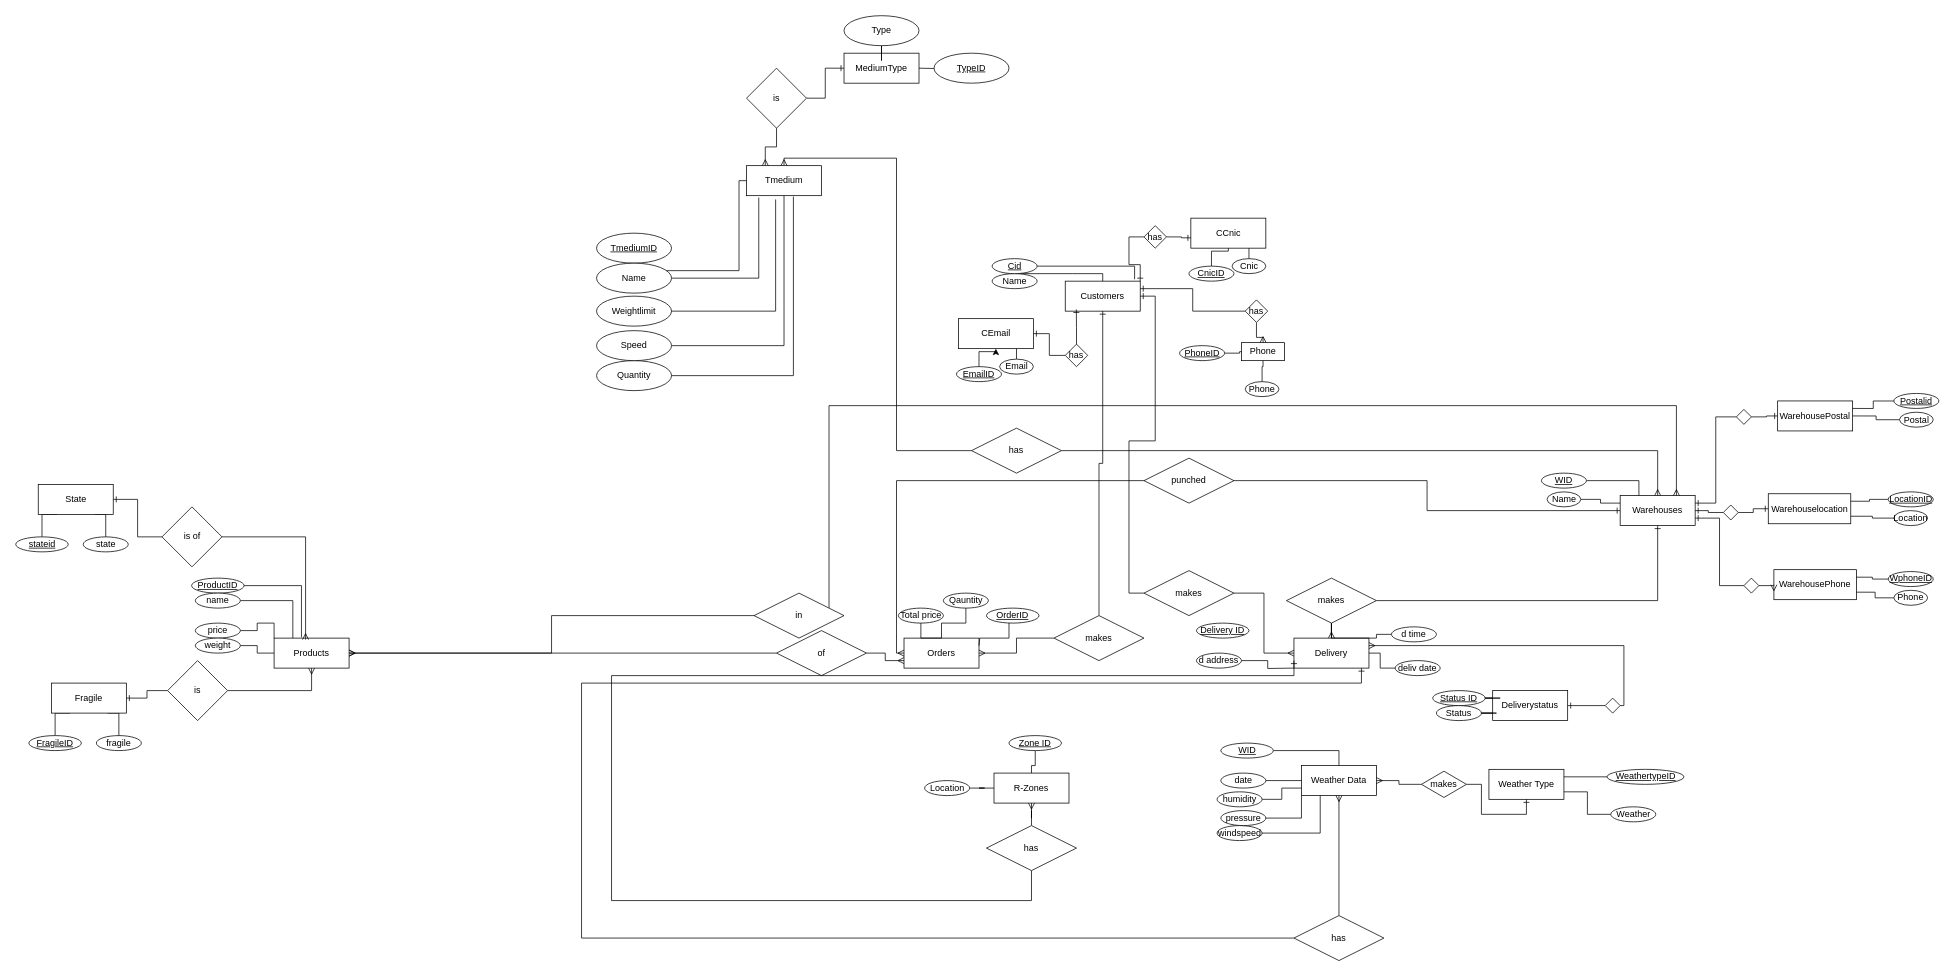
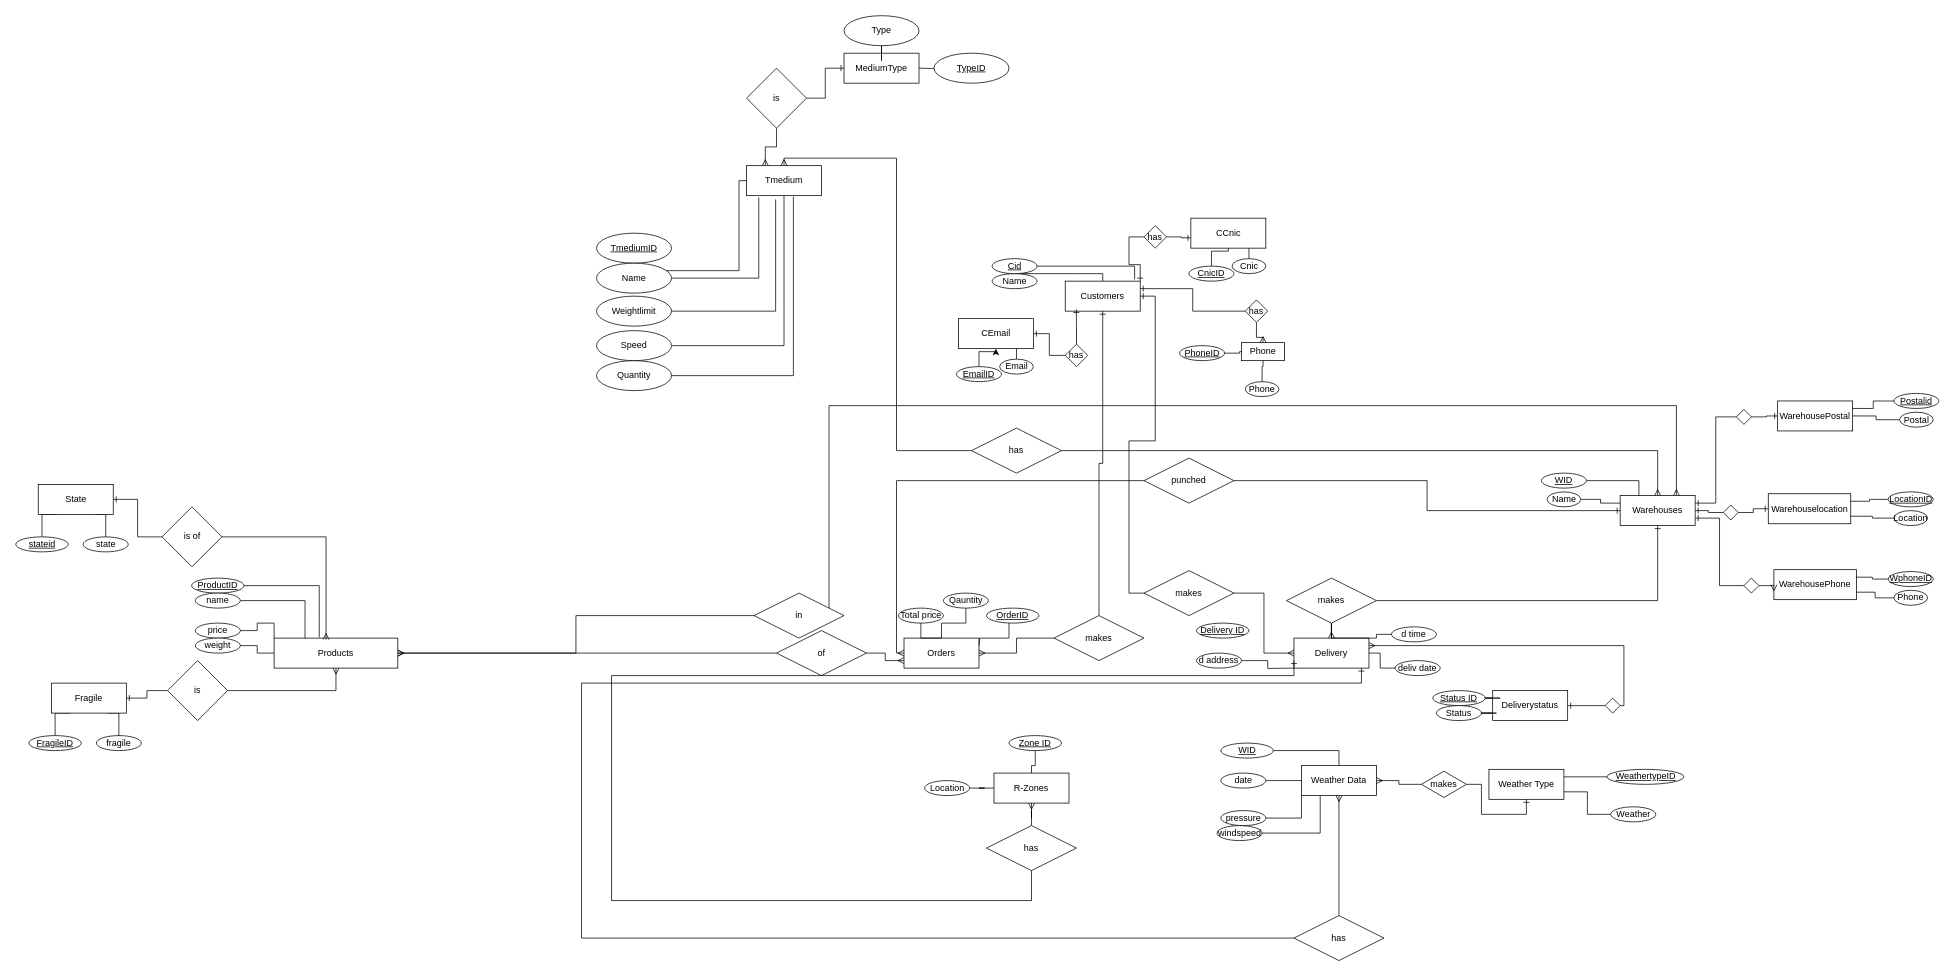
(312, 653) -> (336, 653)
(1282, 794) -> none
(1240, 799) -> none
